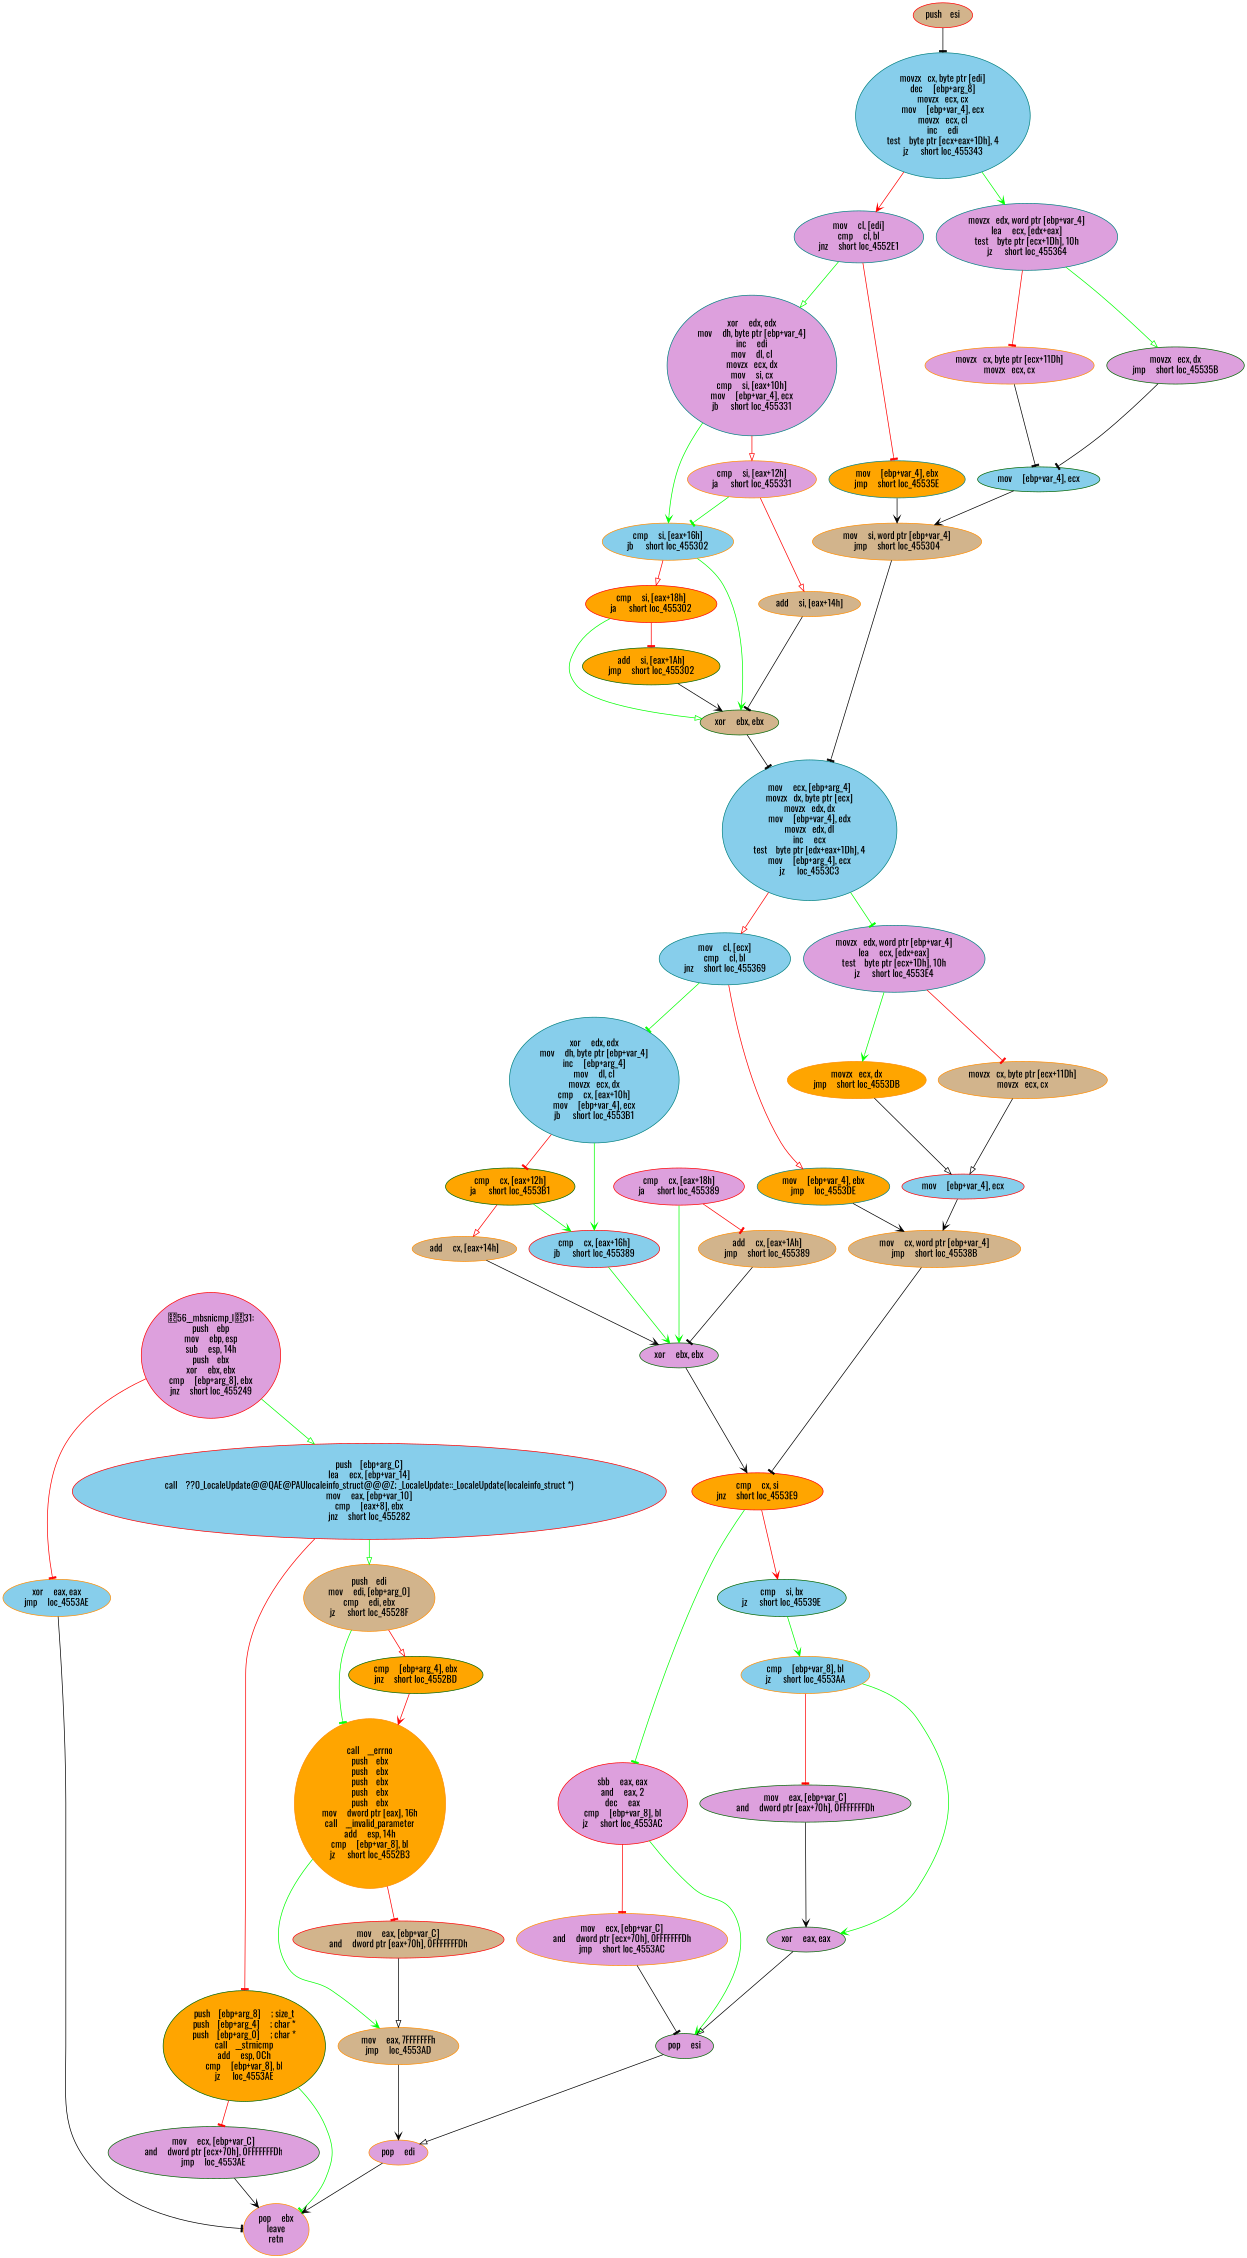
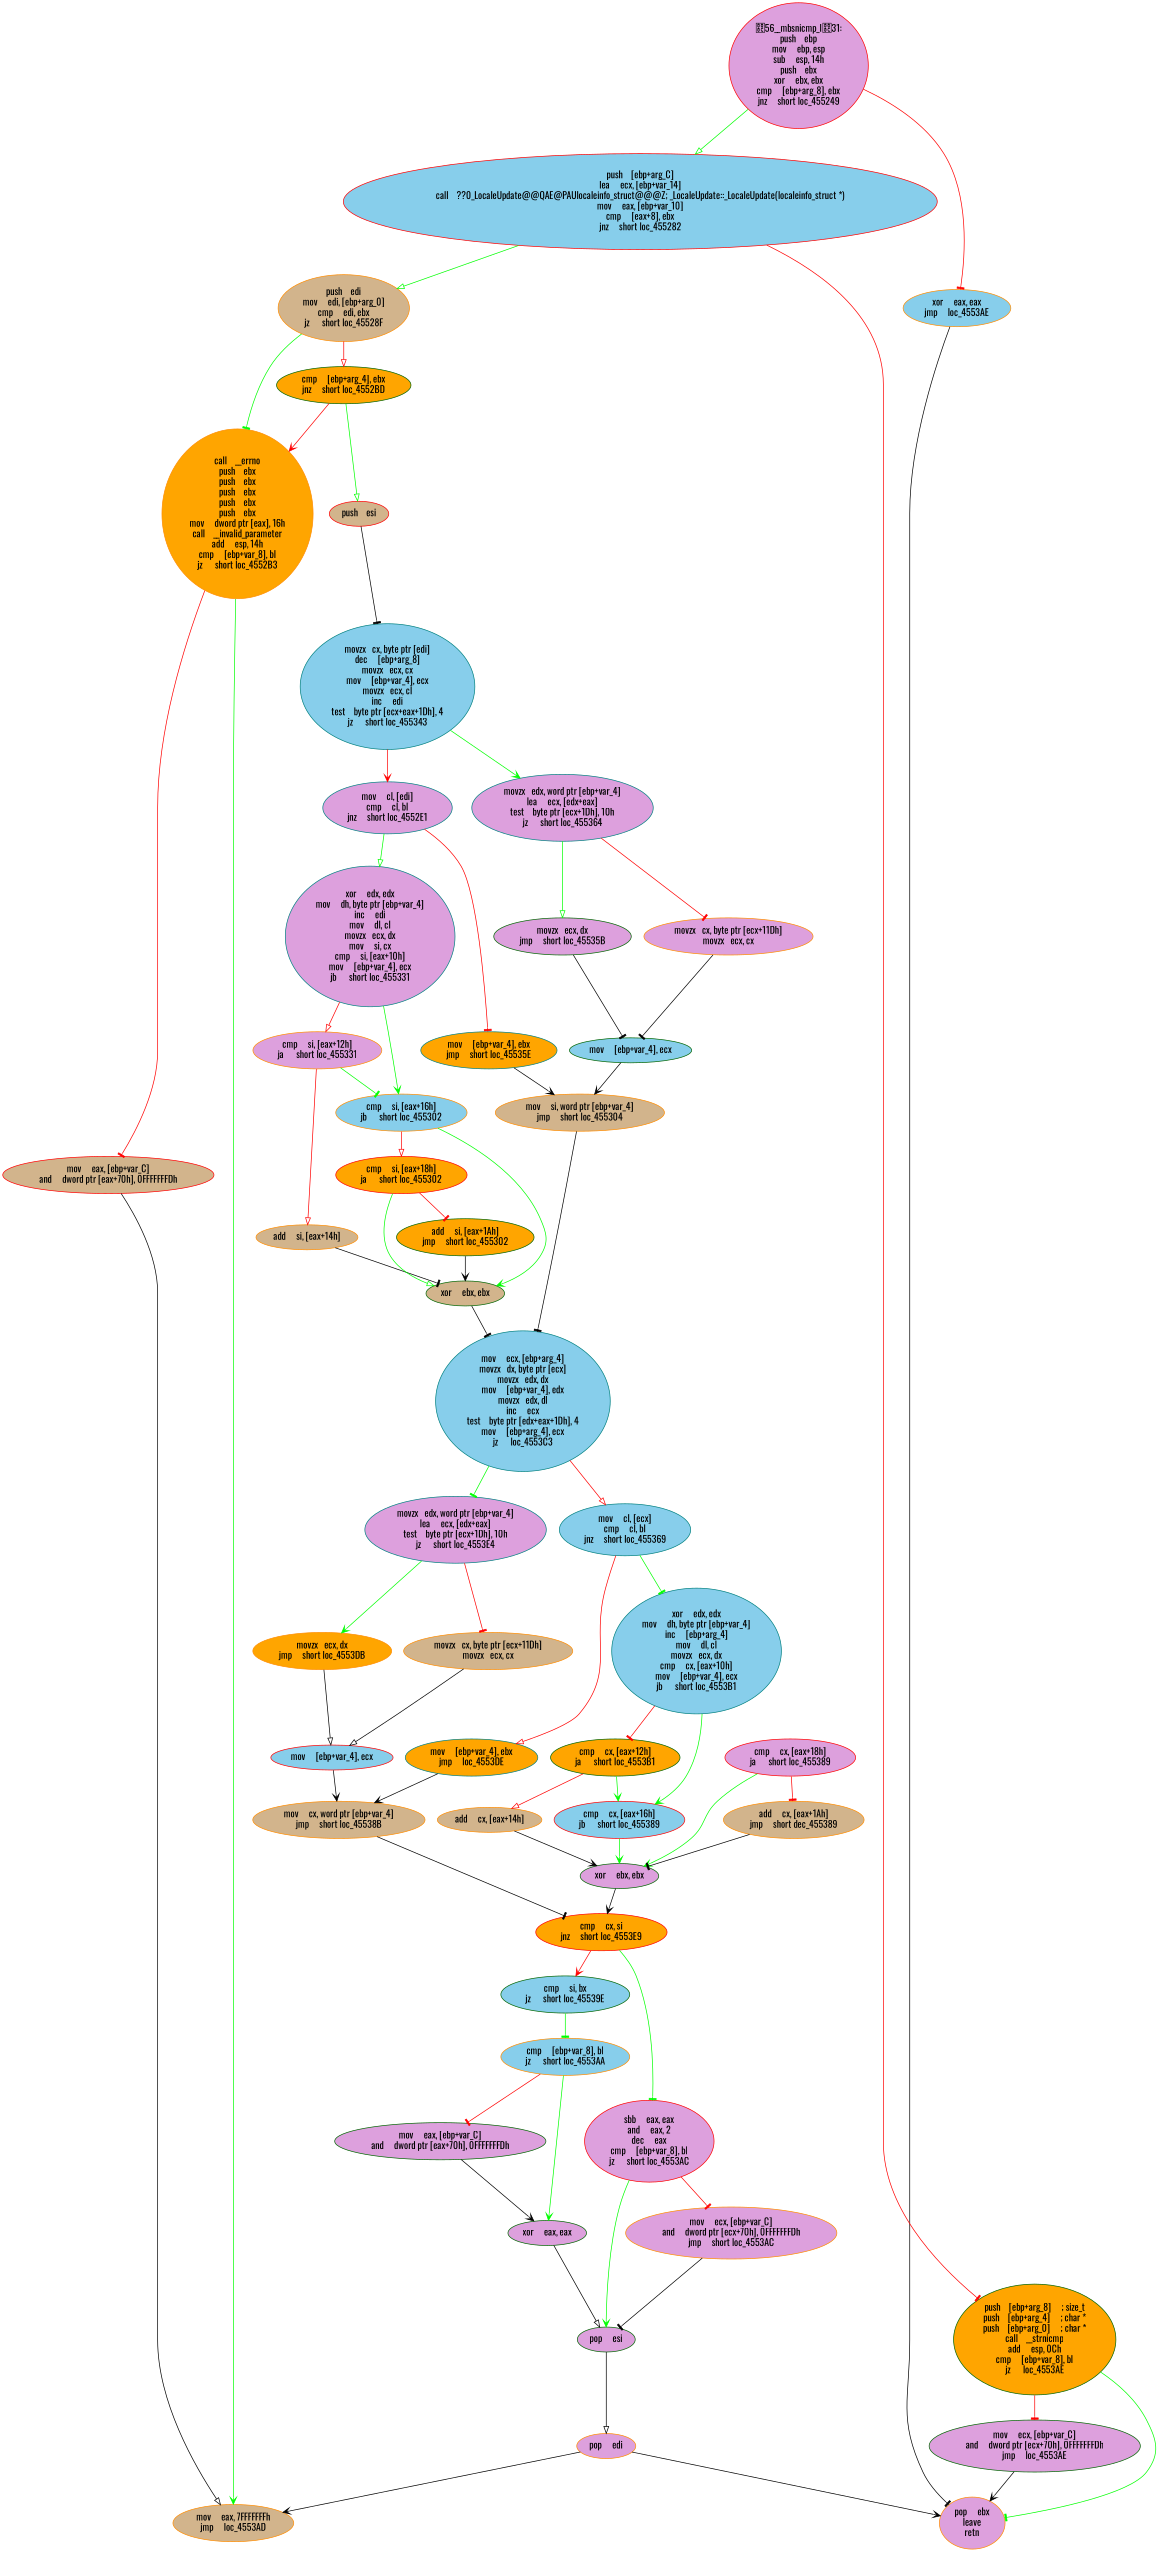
none -> (351, 449)
(767, 1249) -> (794, 1820)
(793, 1633) -> (565, 2024)
(398, 2099) -> (435, 2481)
